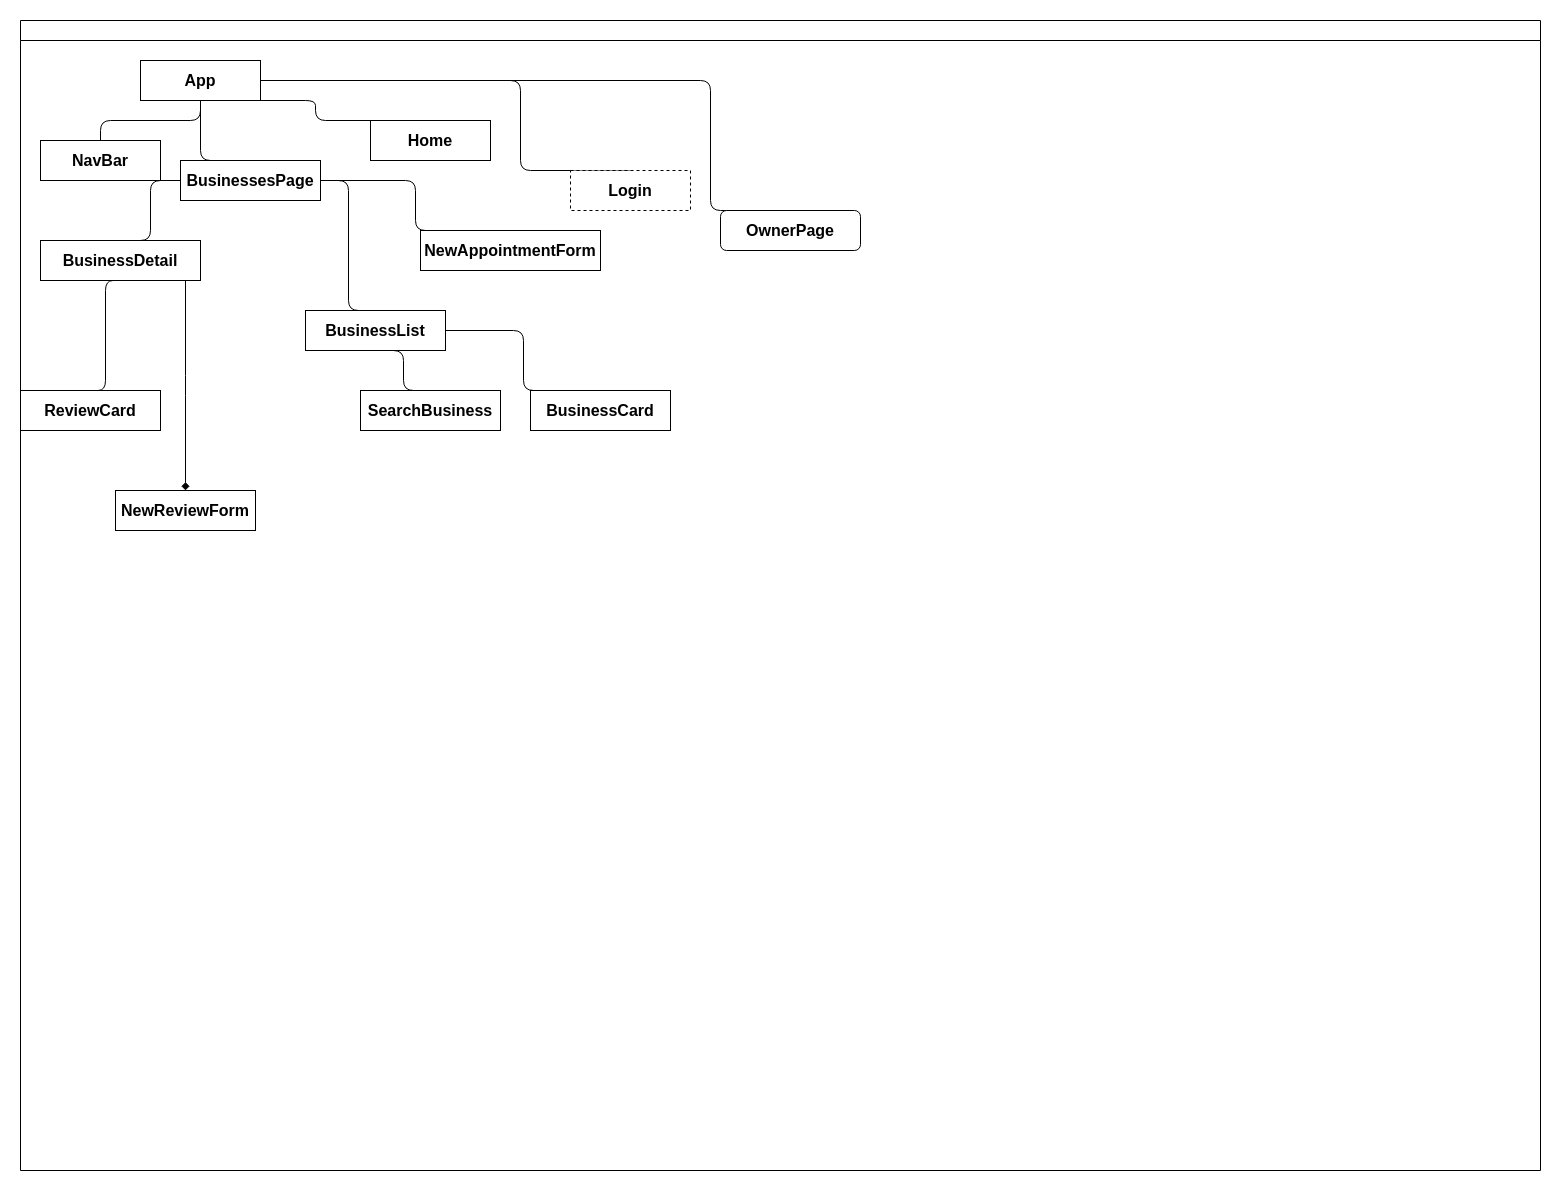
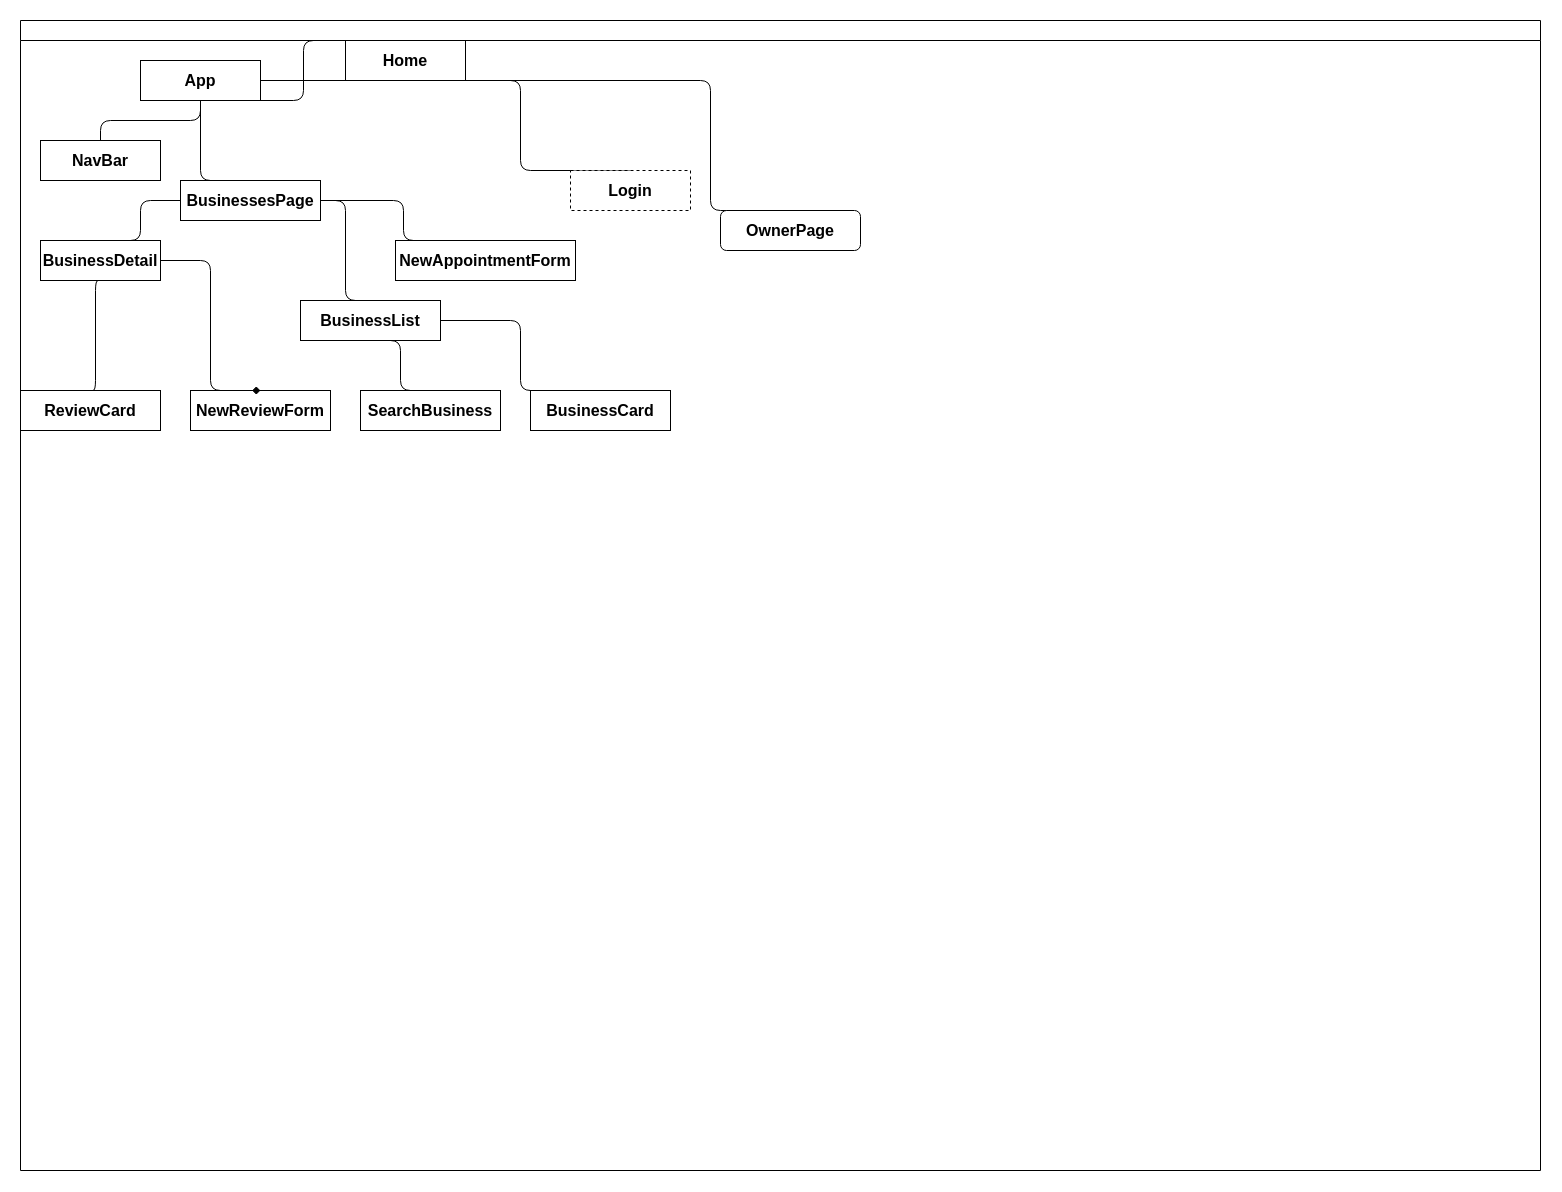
(431, 141) -> (406, 61)
(251, 181) -> (251, 201)
(511, 251) -> (486, 261)
(121, 261) -> (101, 261)
(376, 331) -> (371, 321)
(186, 511) -> (261, 411)
